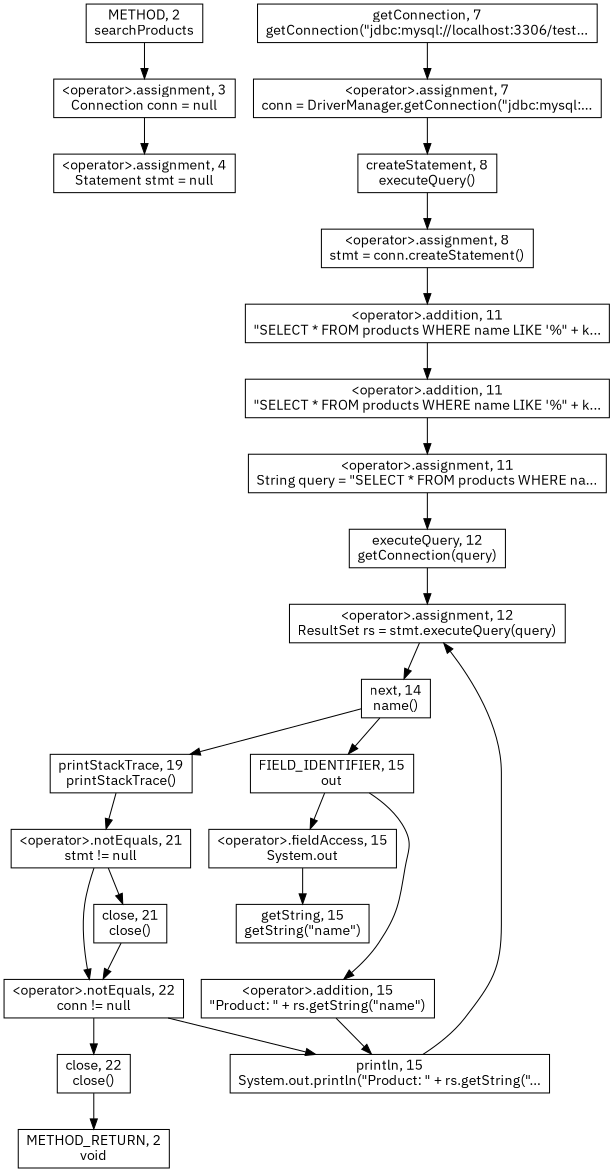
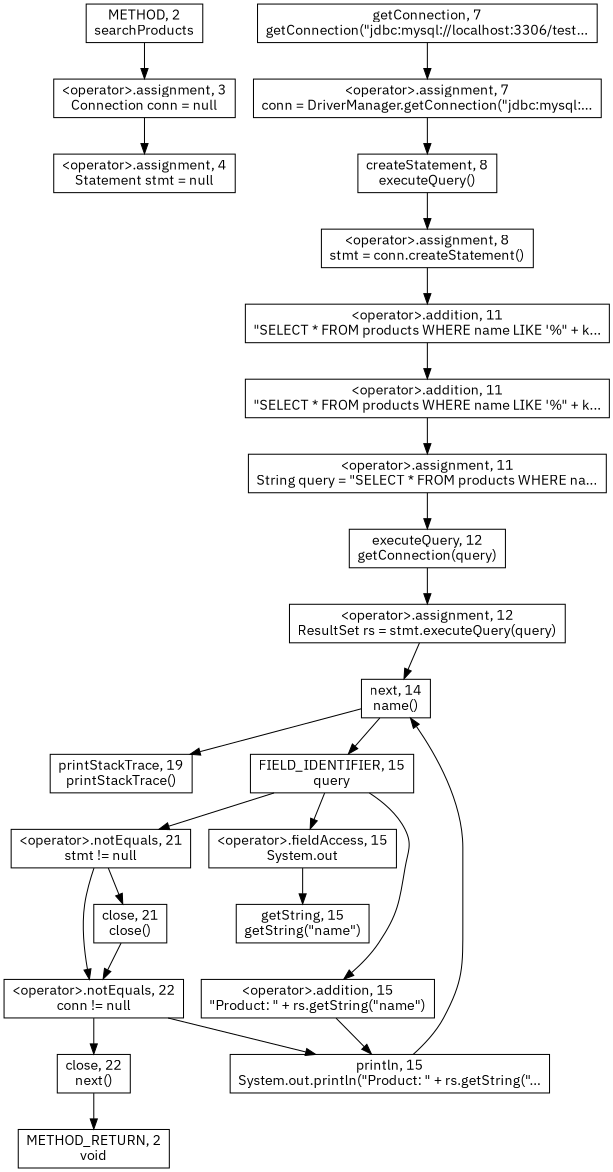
(332, 781) -> (332, 781)
(112, 806) -> (221, 810)
(501, 861) -> (463, 892)
(94, 1081) -> (94, 1081)
